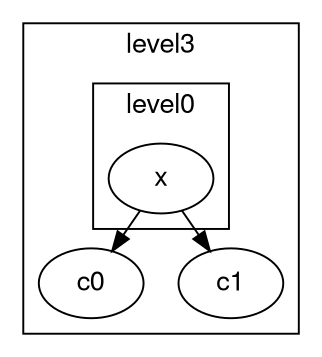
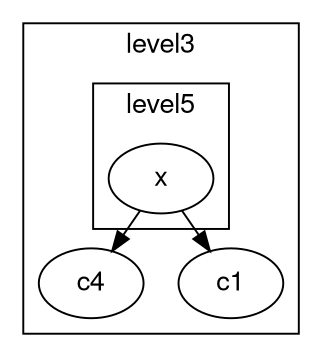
(161, 106) -> (161, 106)
(91, 283) -> (91, 283)
